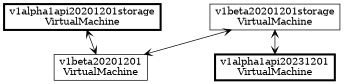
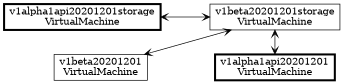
(92, 42) -> (185, 17)
(275, 67) -> (275, 67)
